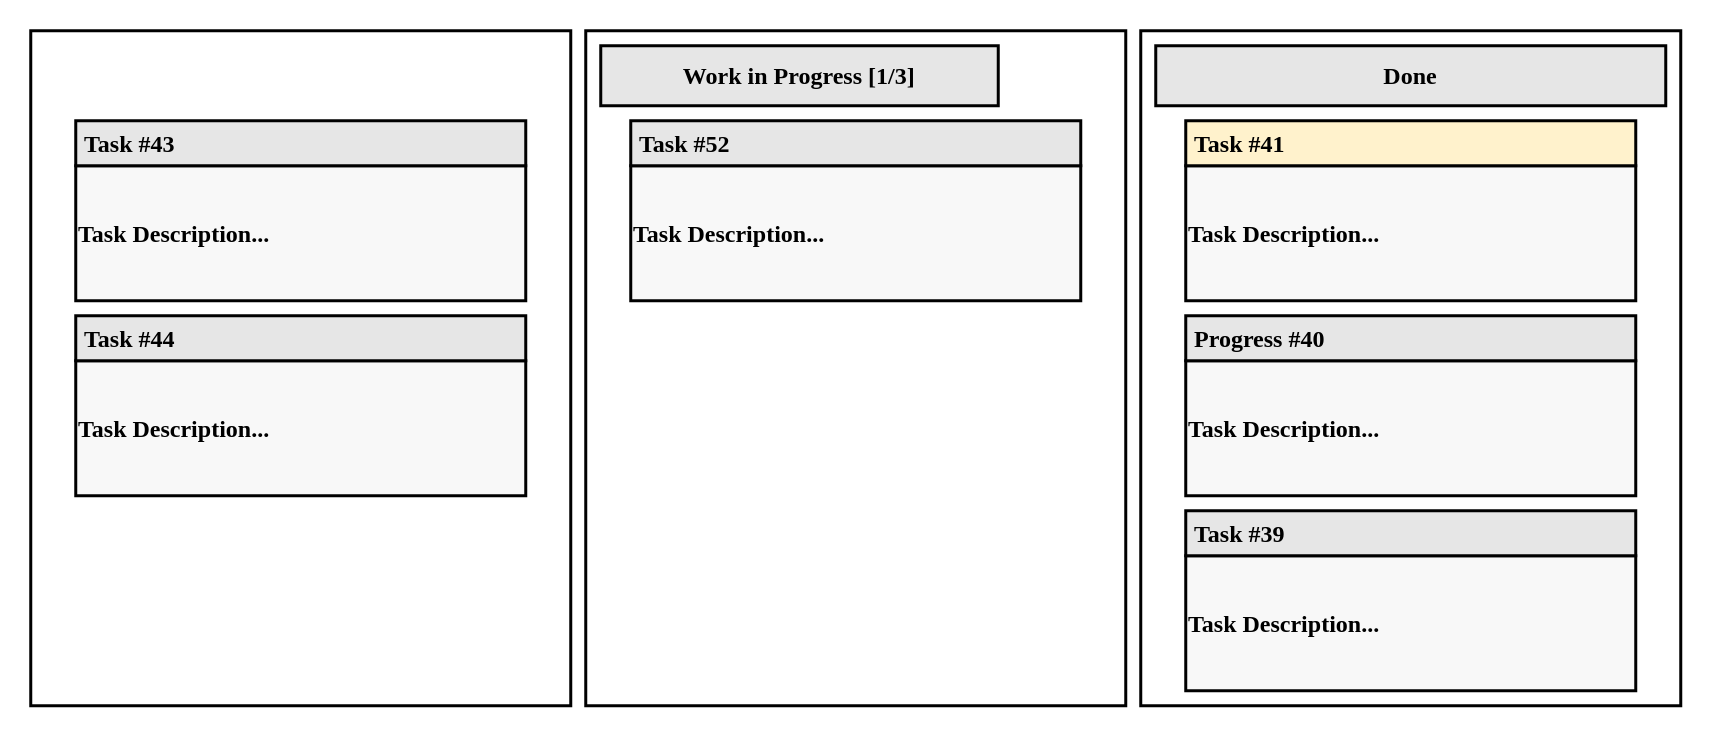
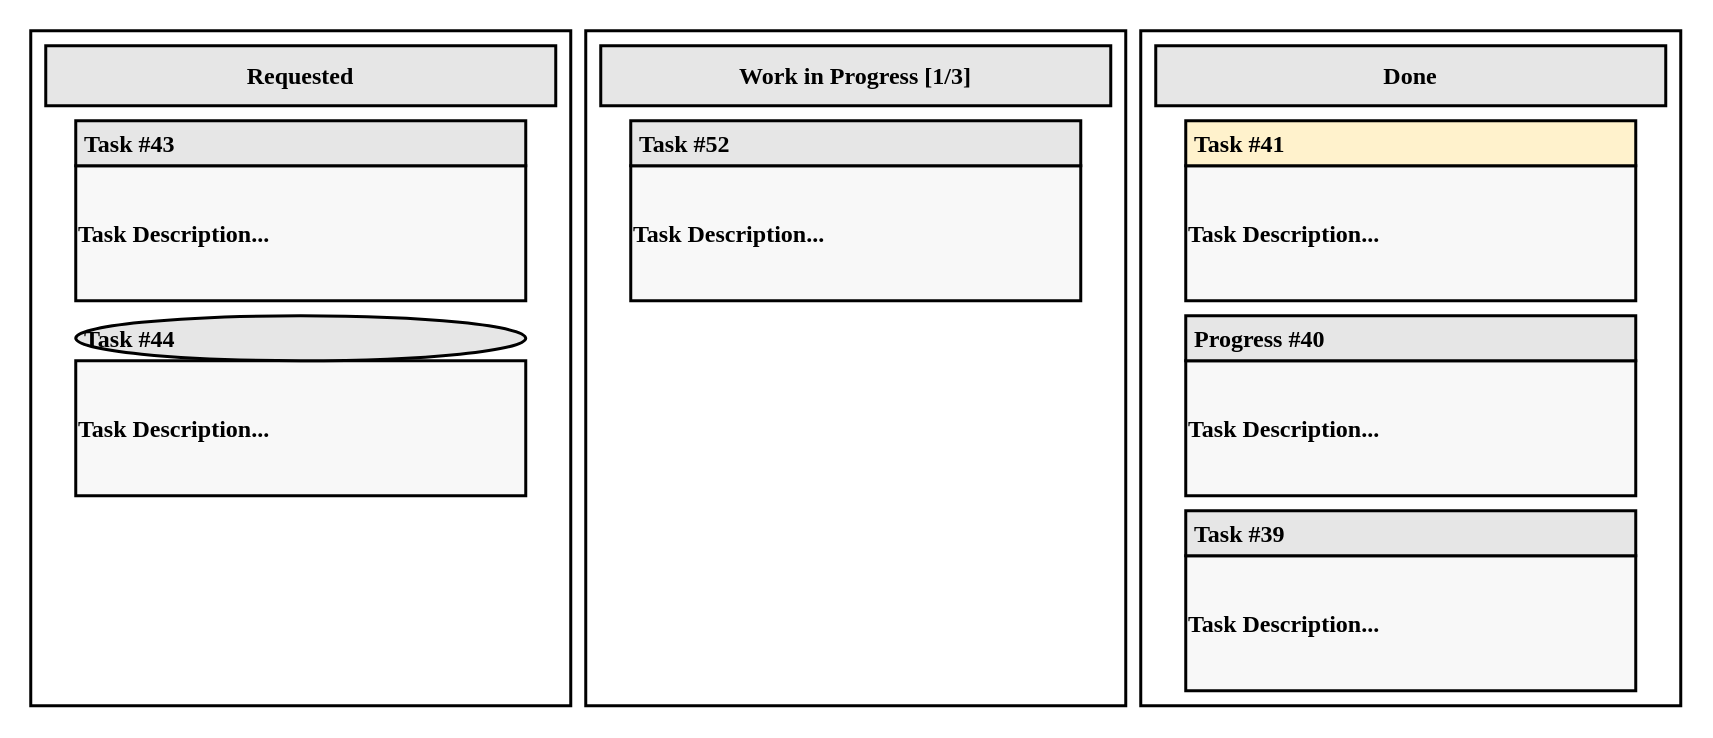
none -> (301, 76)
(800, 76) -> (856, 76)
(301, 338) -> (301, 338)
